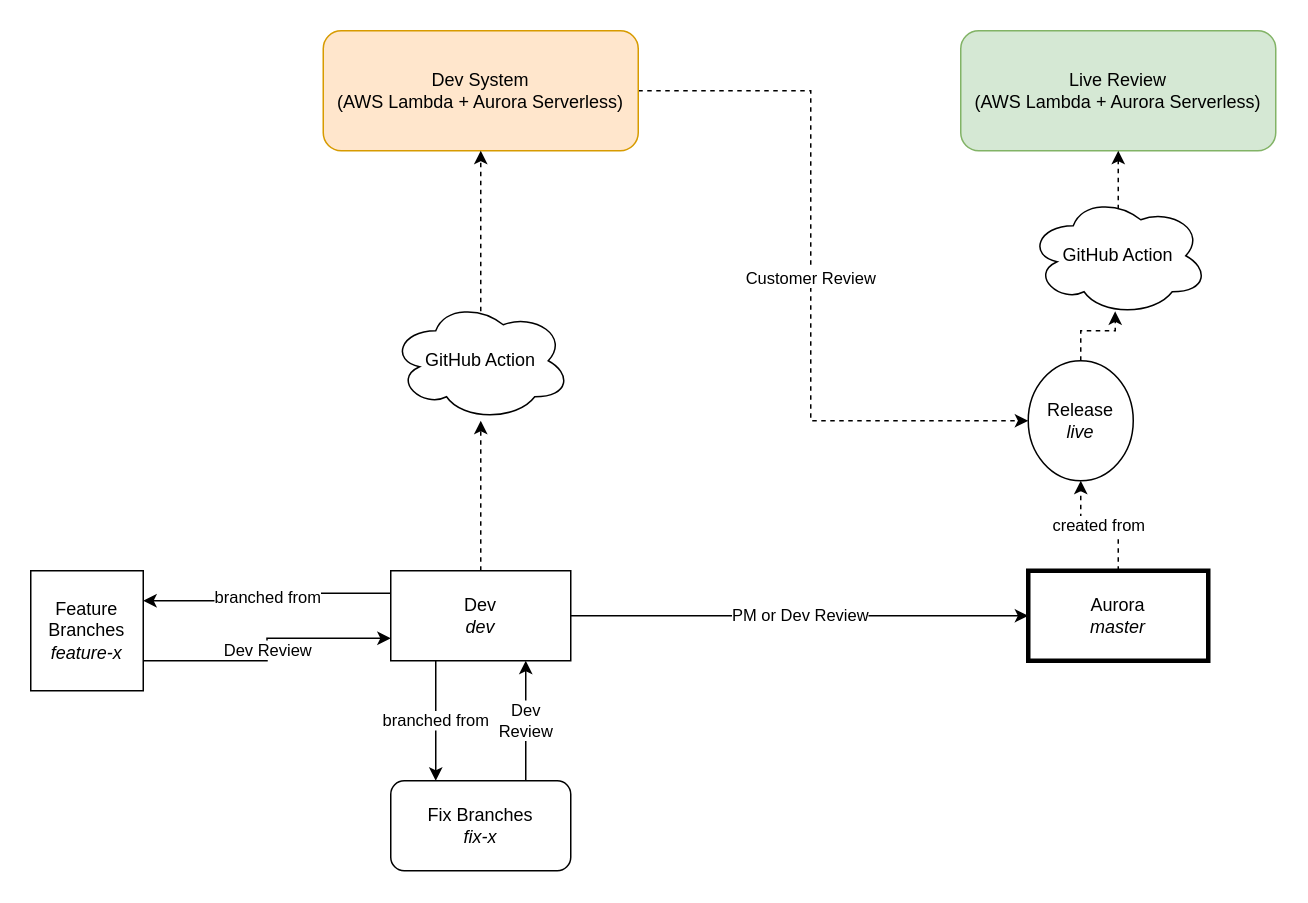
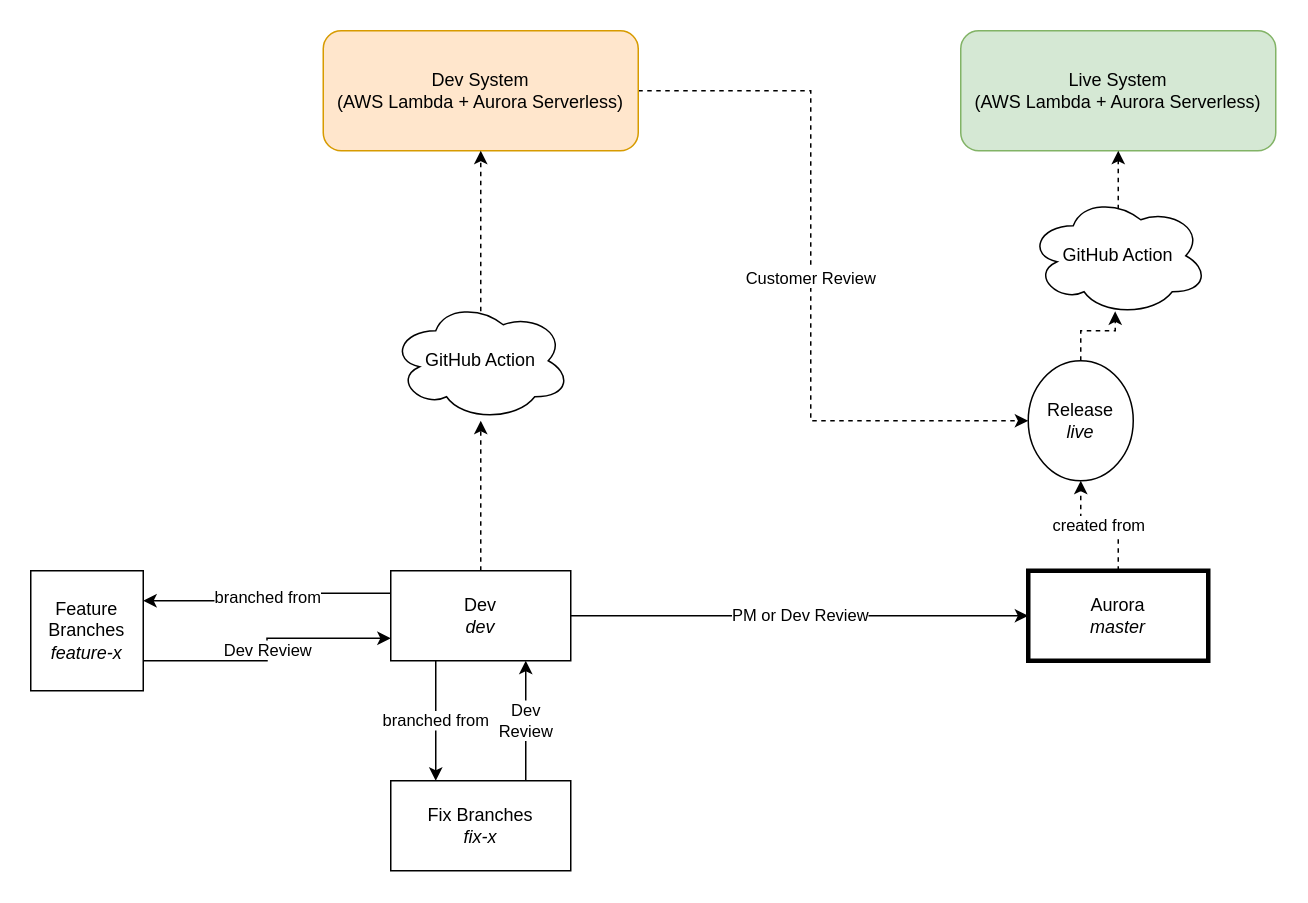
(1118, 91) -> (1118, 91)
(481, 826) -> (481, 826)
